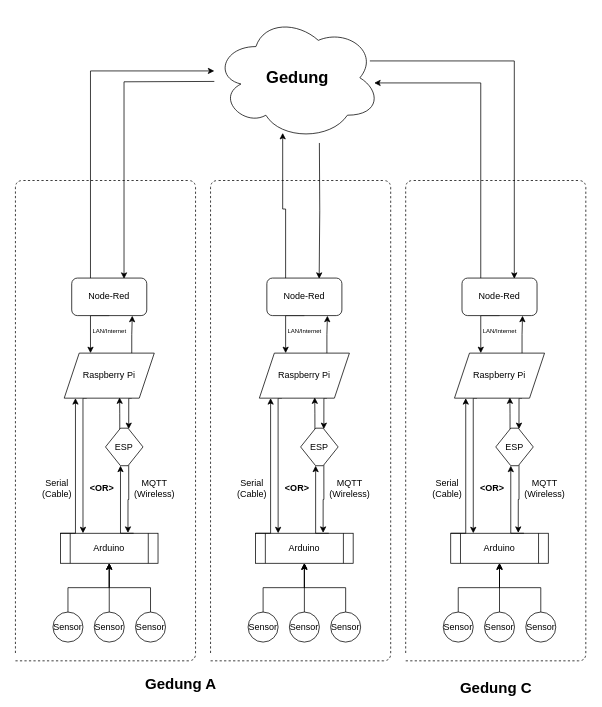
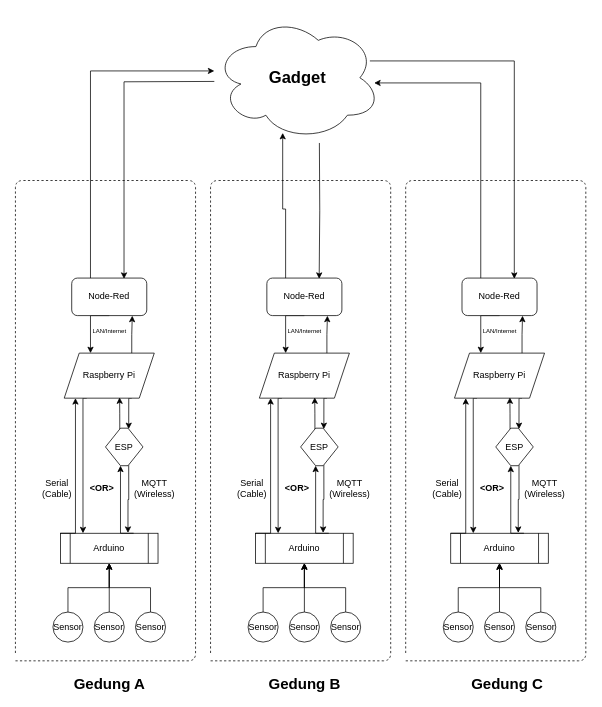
(297, 78) -> (297, 78)
(180, 683) -> (109, 683)
none -> (304, 683)
(495, 687) -> (507, 683)
